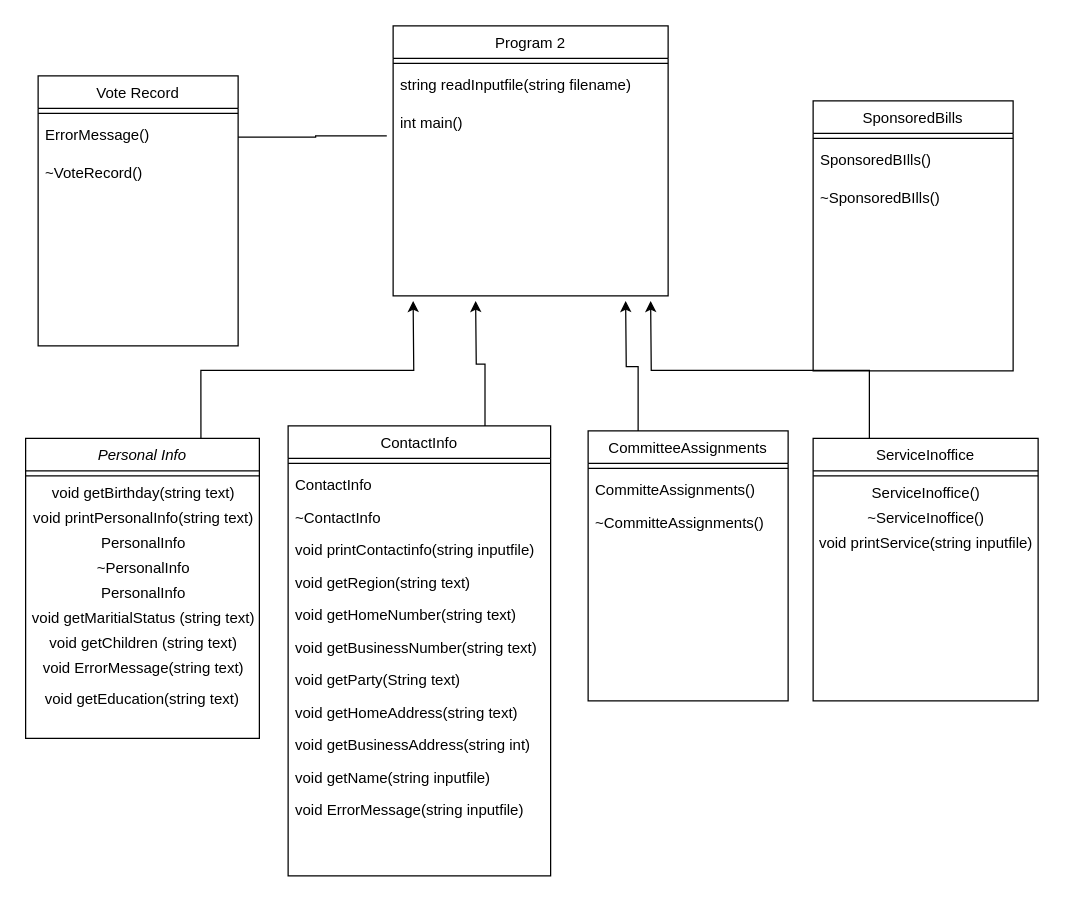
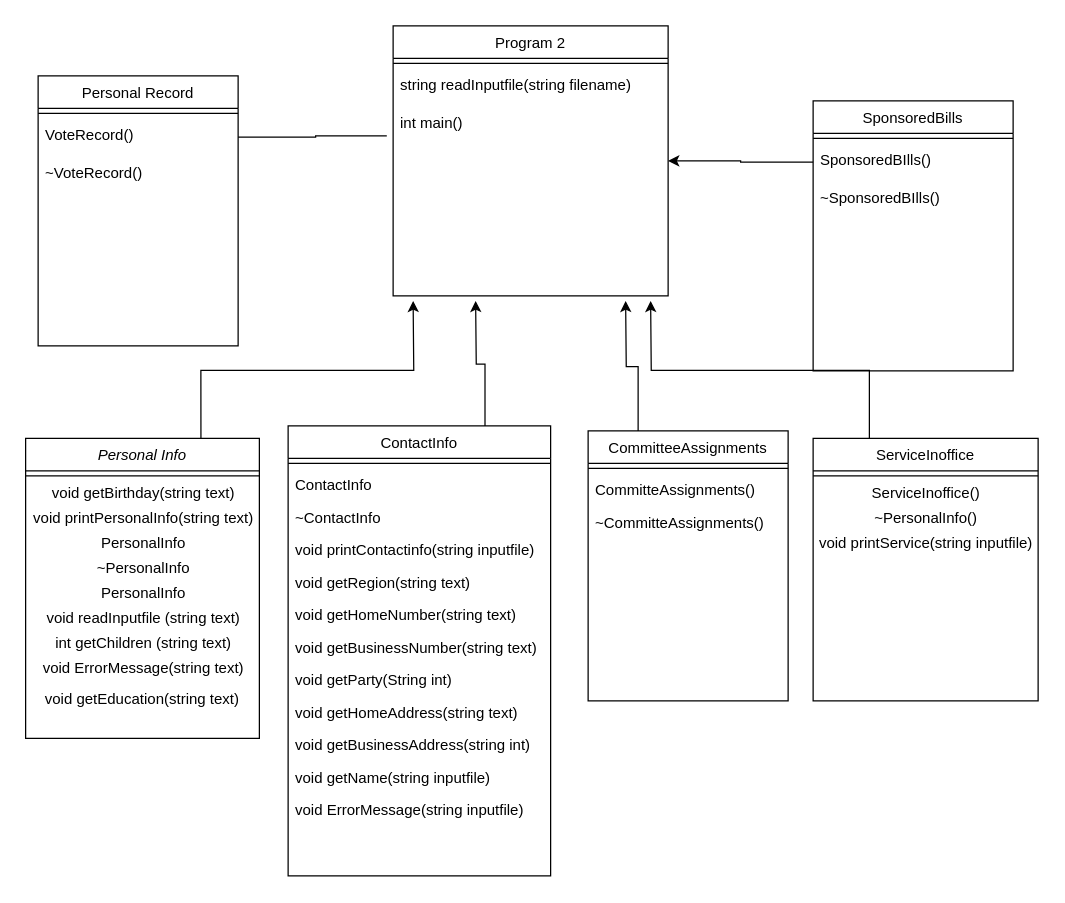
(138, 93) -> (138, 93)
(104, 135) -> (95, 135)
none -> (744, 162)
(926, 518) -> (926, 518)
(144, 618) -> (144, 618)
(144, 643) -> (144, 643)
(396, 680) -> (390, 680)
